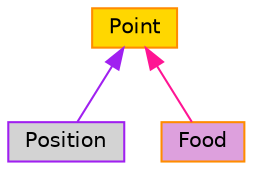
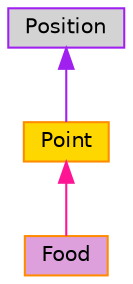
(95, 94) -> (66, 96)
